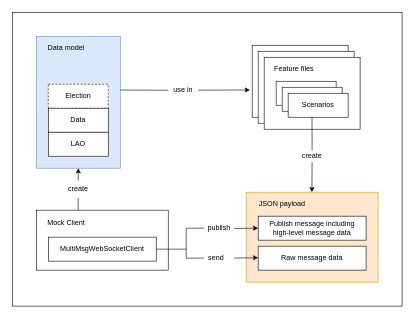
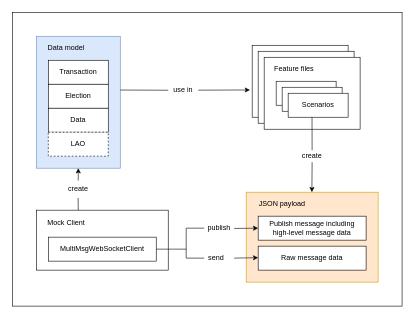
none -> (78, 72)
(78, 96) -> (78, 96)
(78, 144) -> (78, 144)
